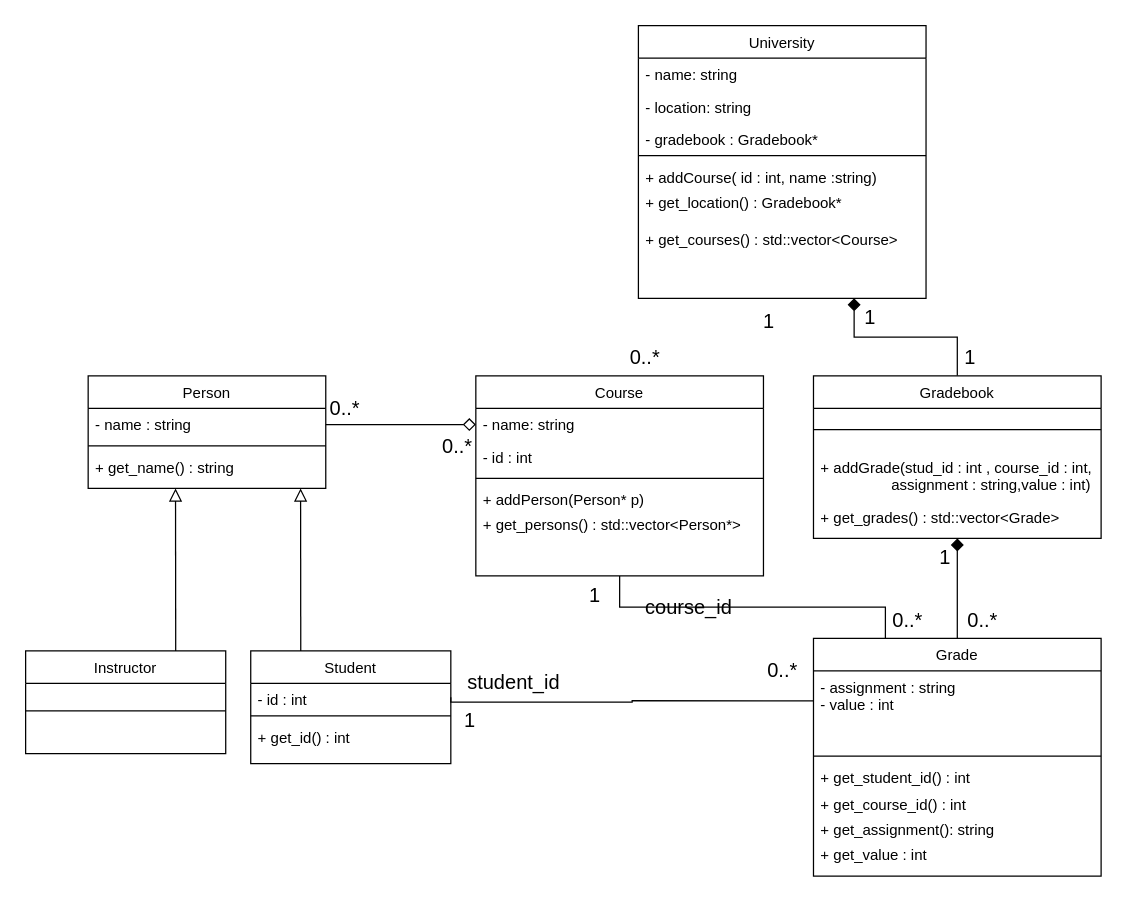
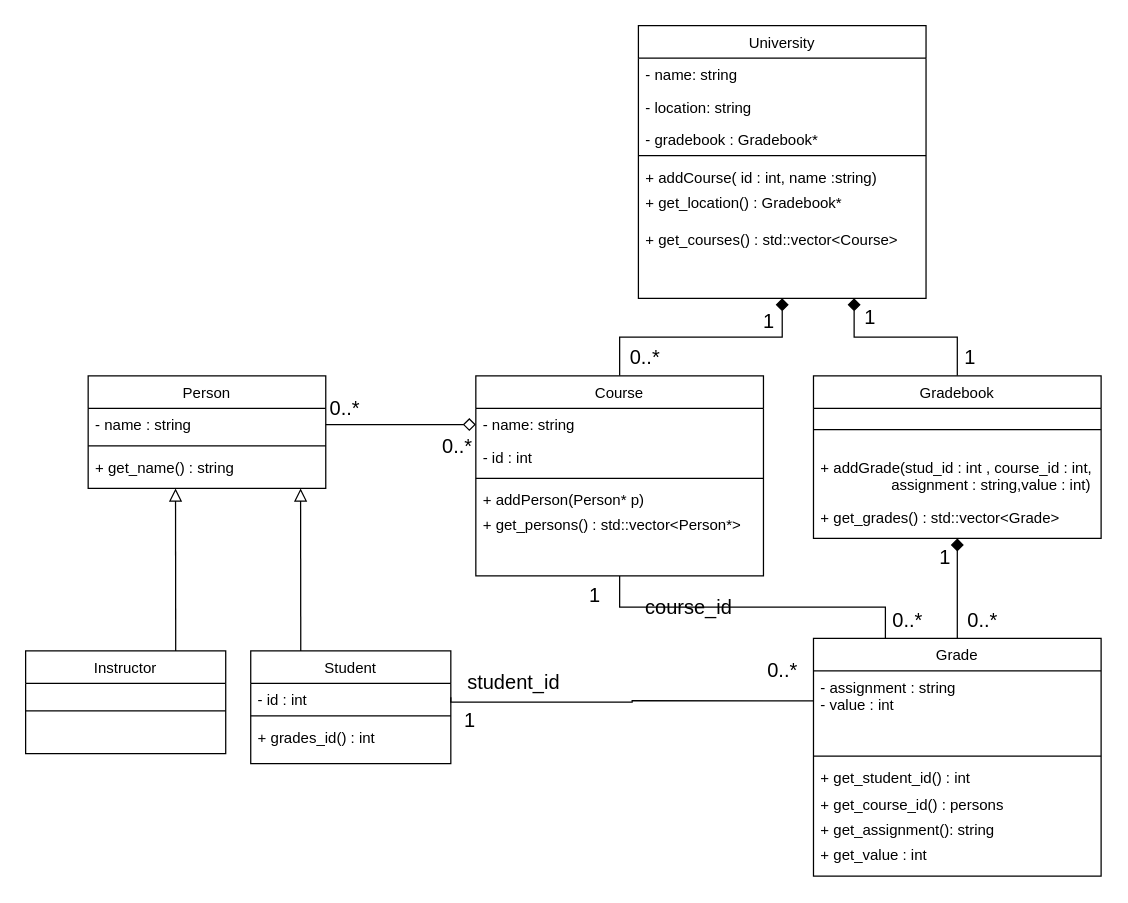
none -> (695, 337)
(313, 738) -> (326, 738)
(905, 805) -> (924, 805)
